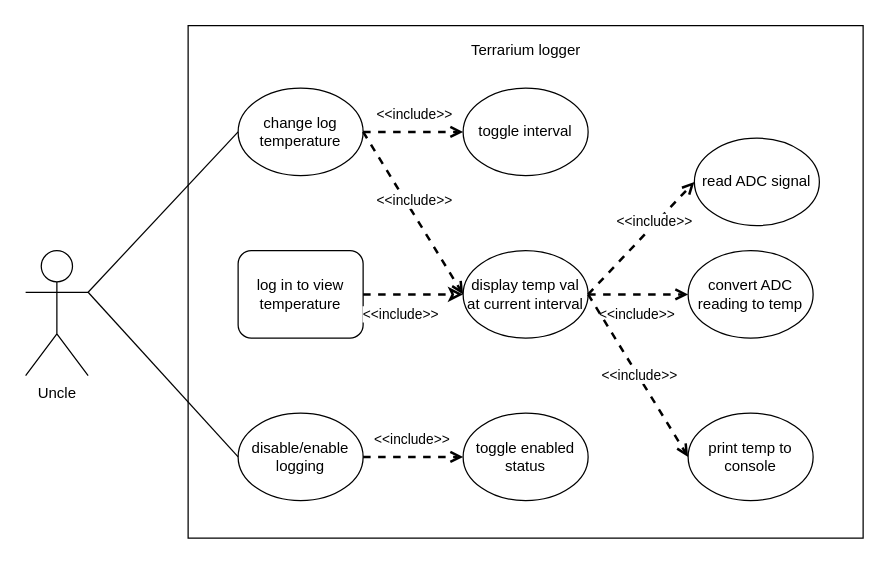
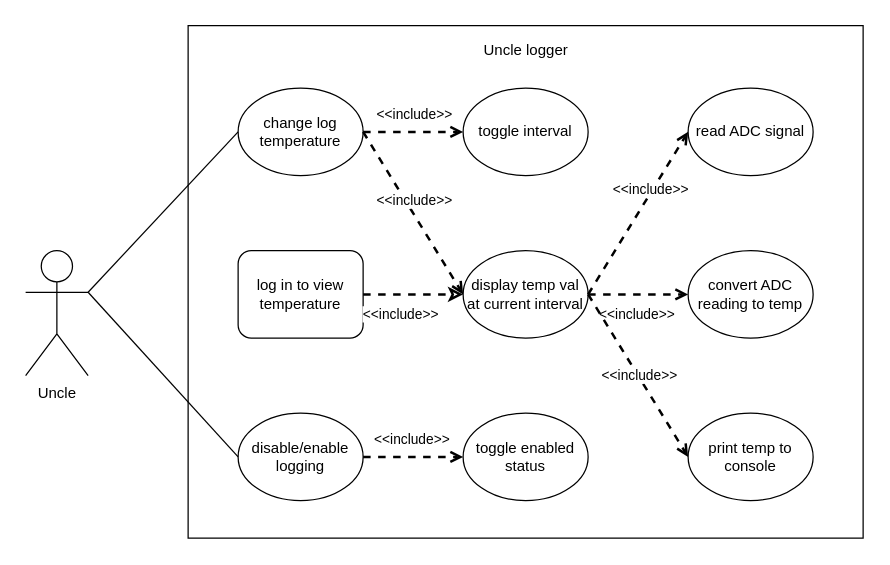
(526, 51) -> (526, 51)
(757, 182) -> (751, 132)
